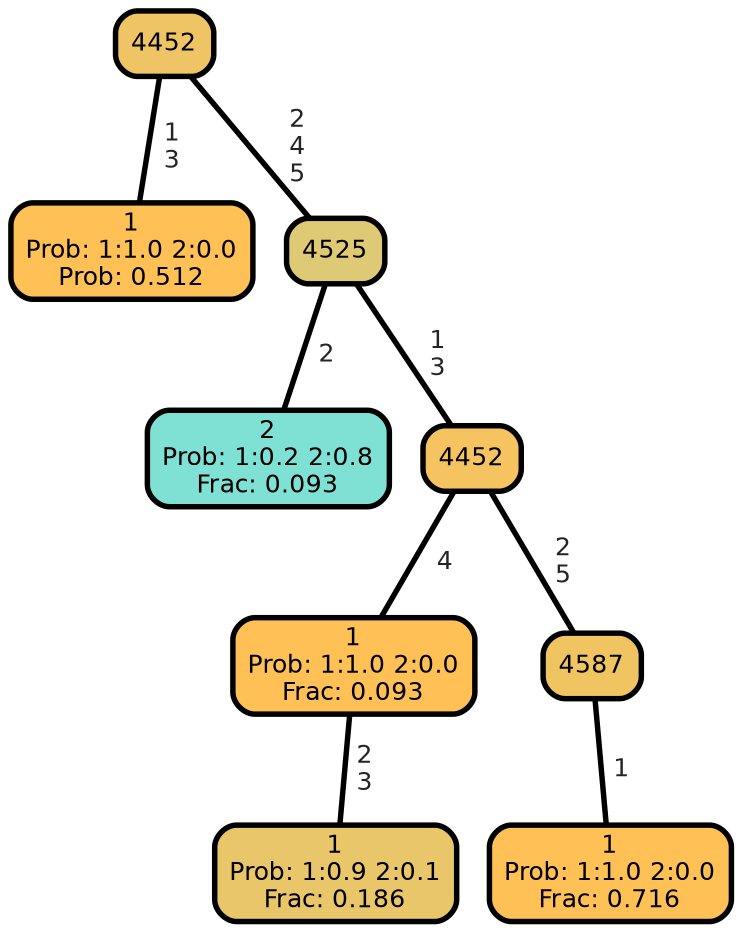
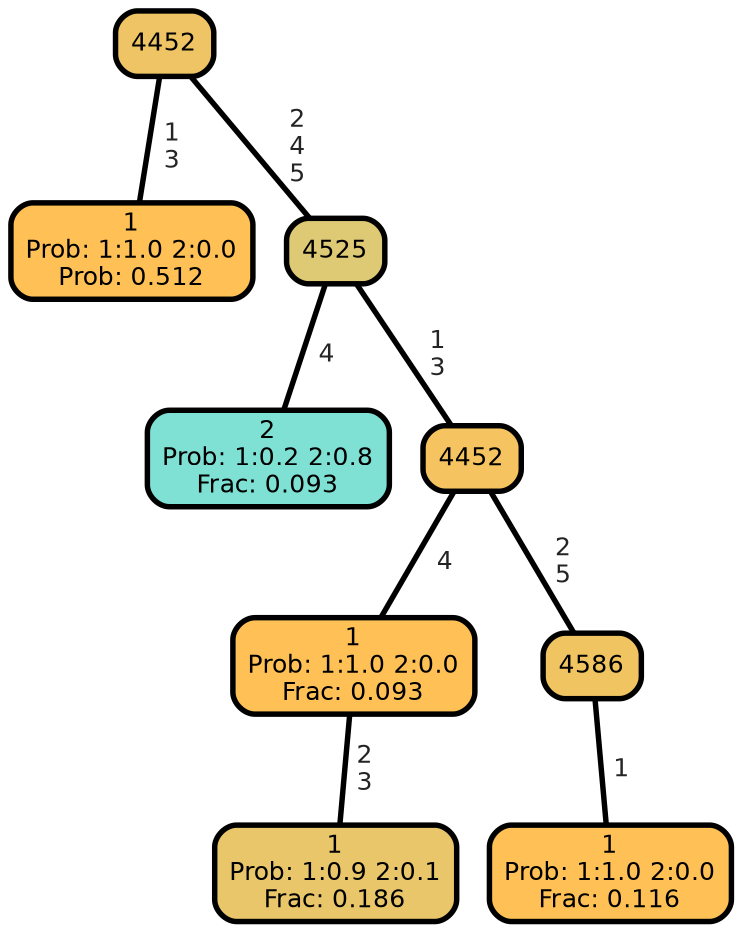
(323, 355) -> (323, 355)
(592, 666) -> (592, 666)
(610, 873) -> (610, 873)
